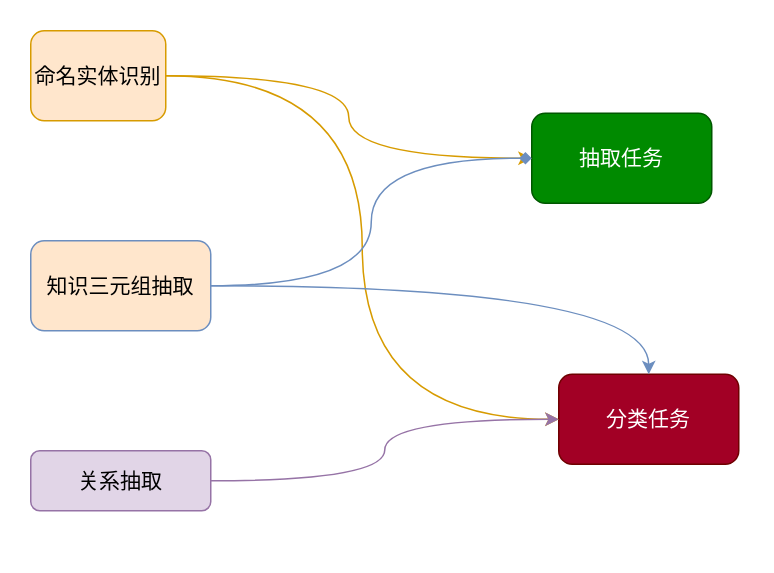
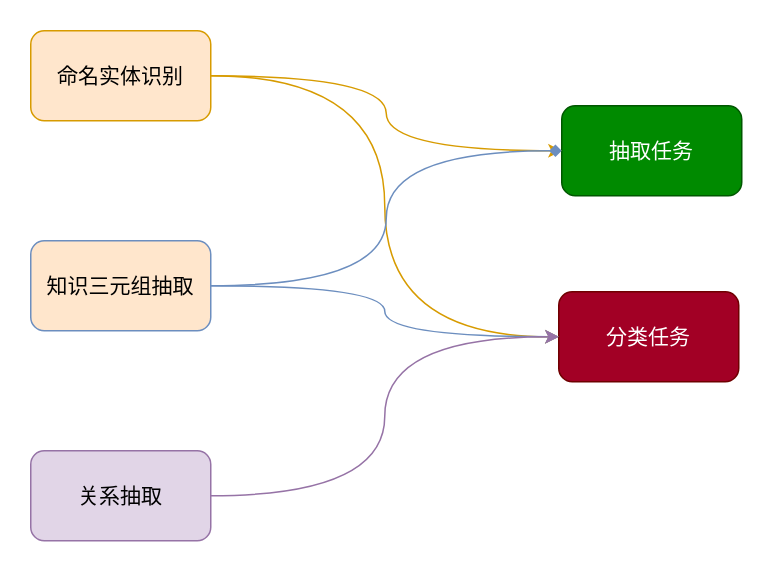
(98, 76) -> (121, 76)
(622, 158) -> (652, 151)
(649, 419) -> (649, 337)
(121, 481) -> (121, 496)
